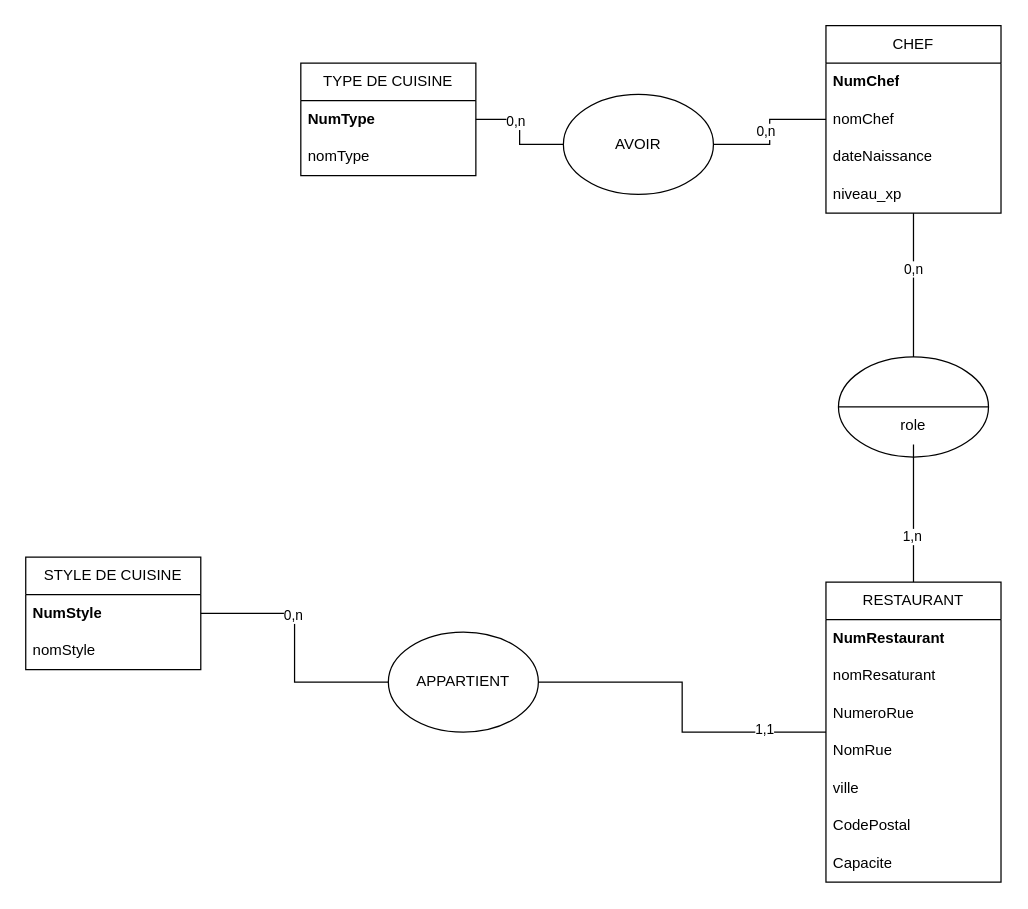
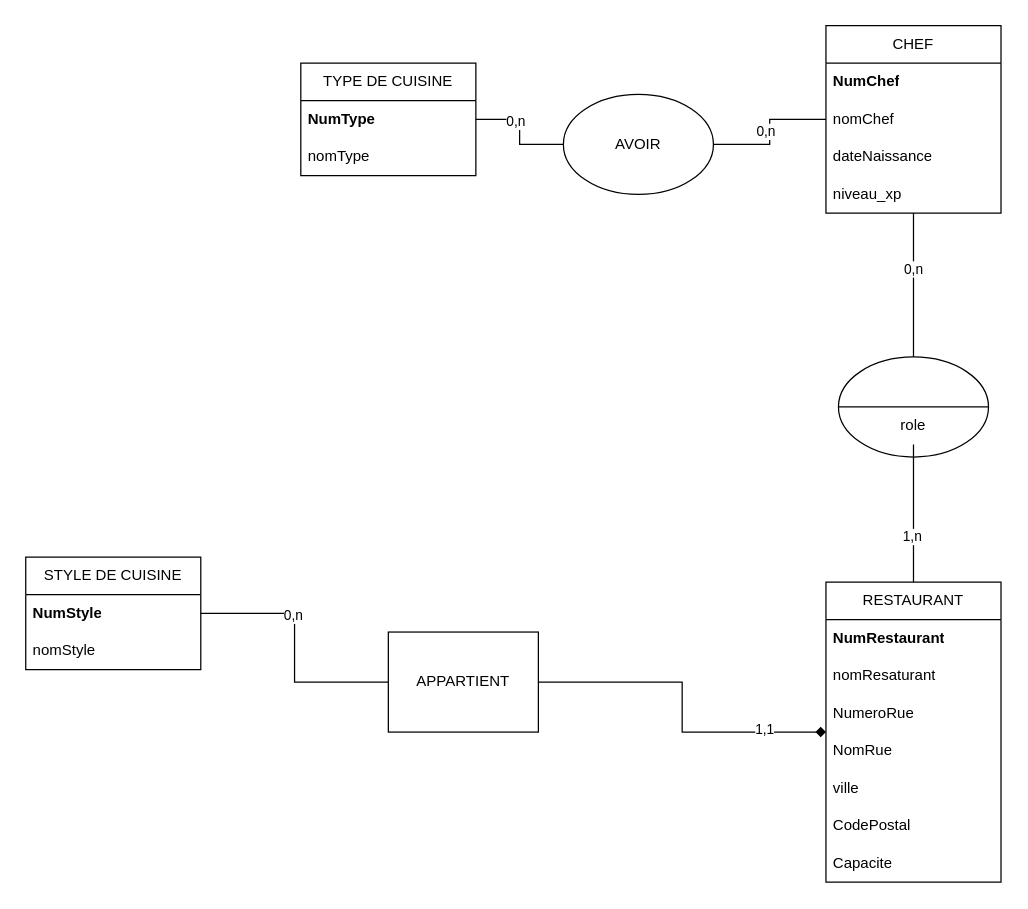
(463, 682) -> (463, 682)
(819, 732) -> (815, 732)
